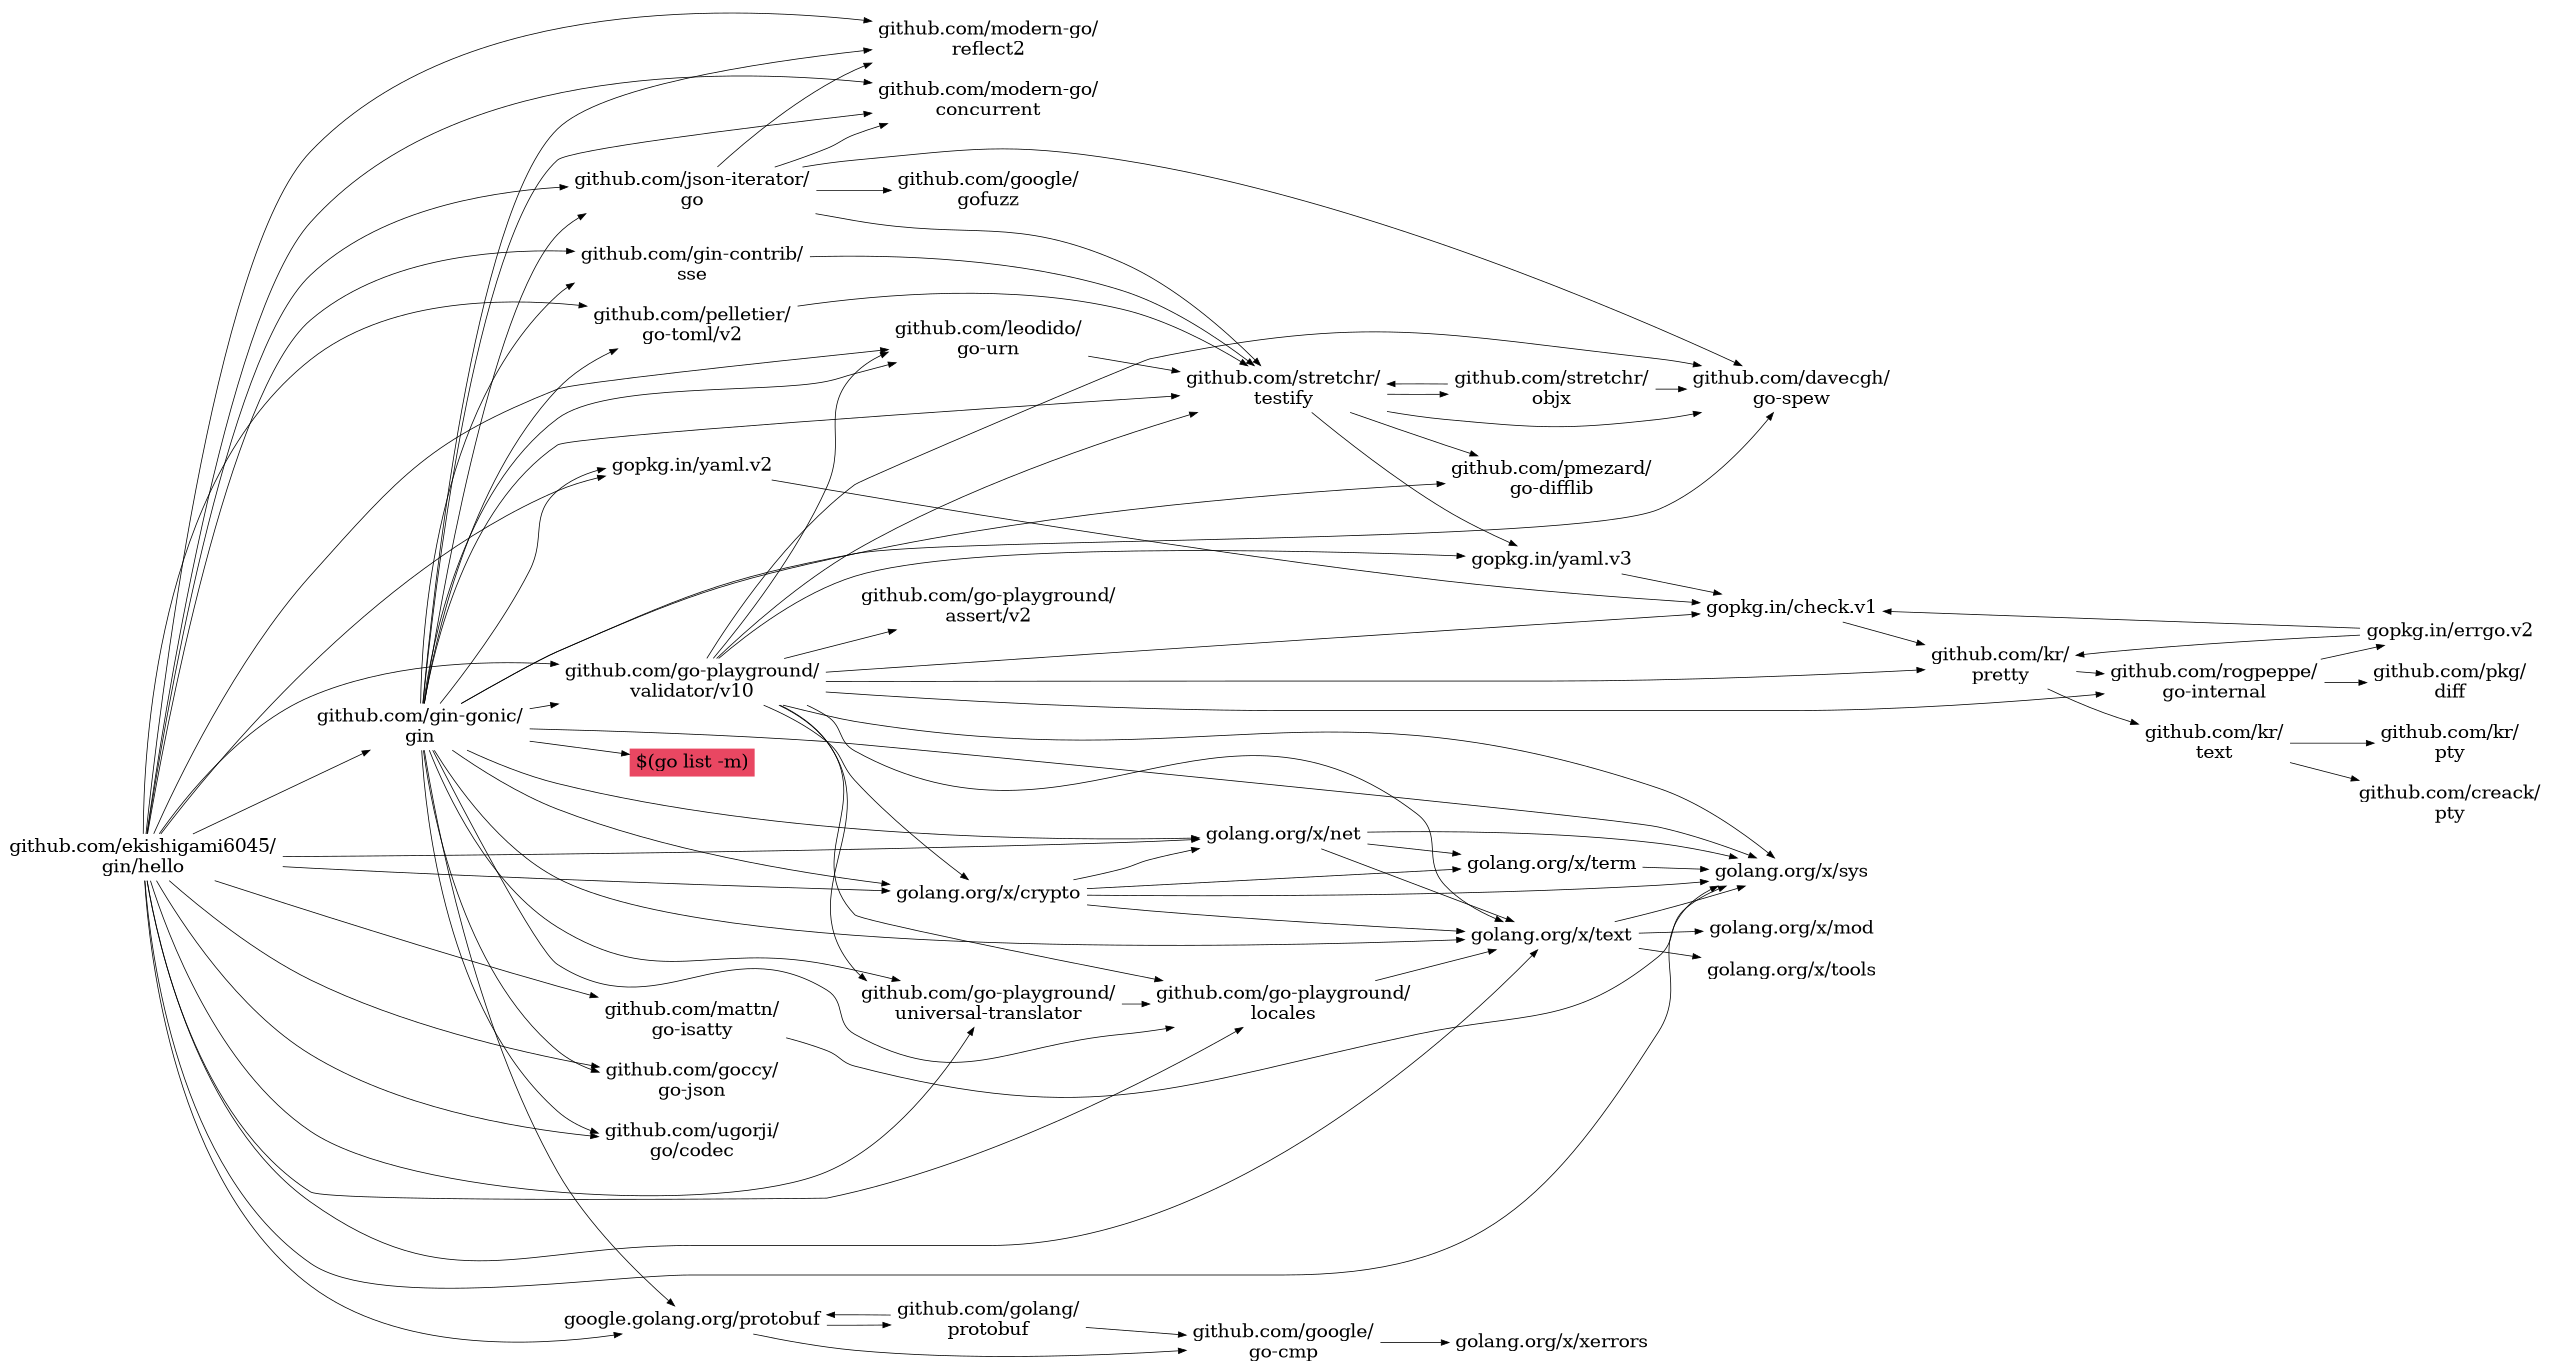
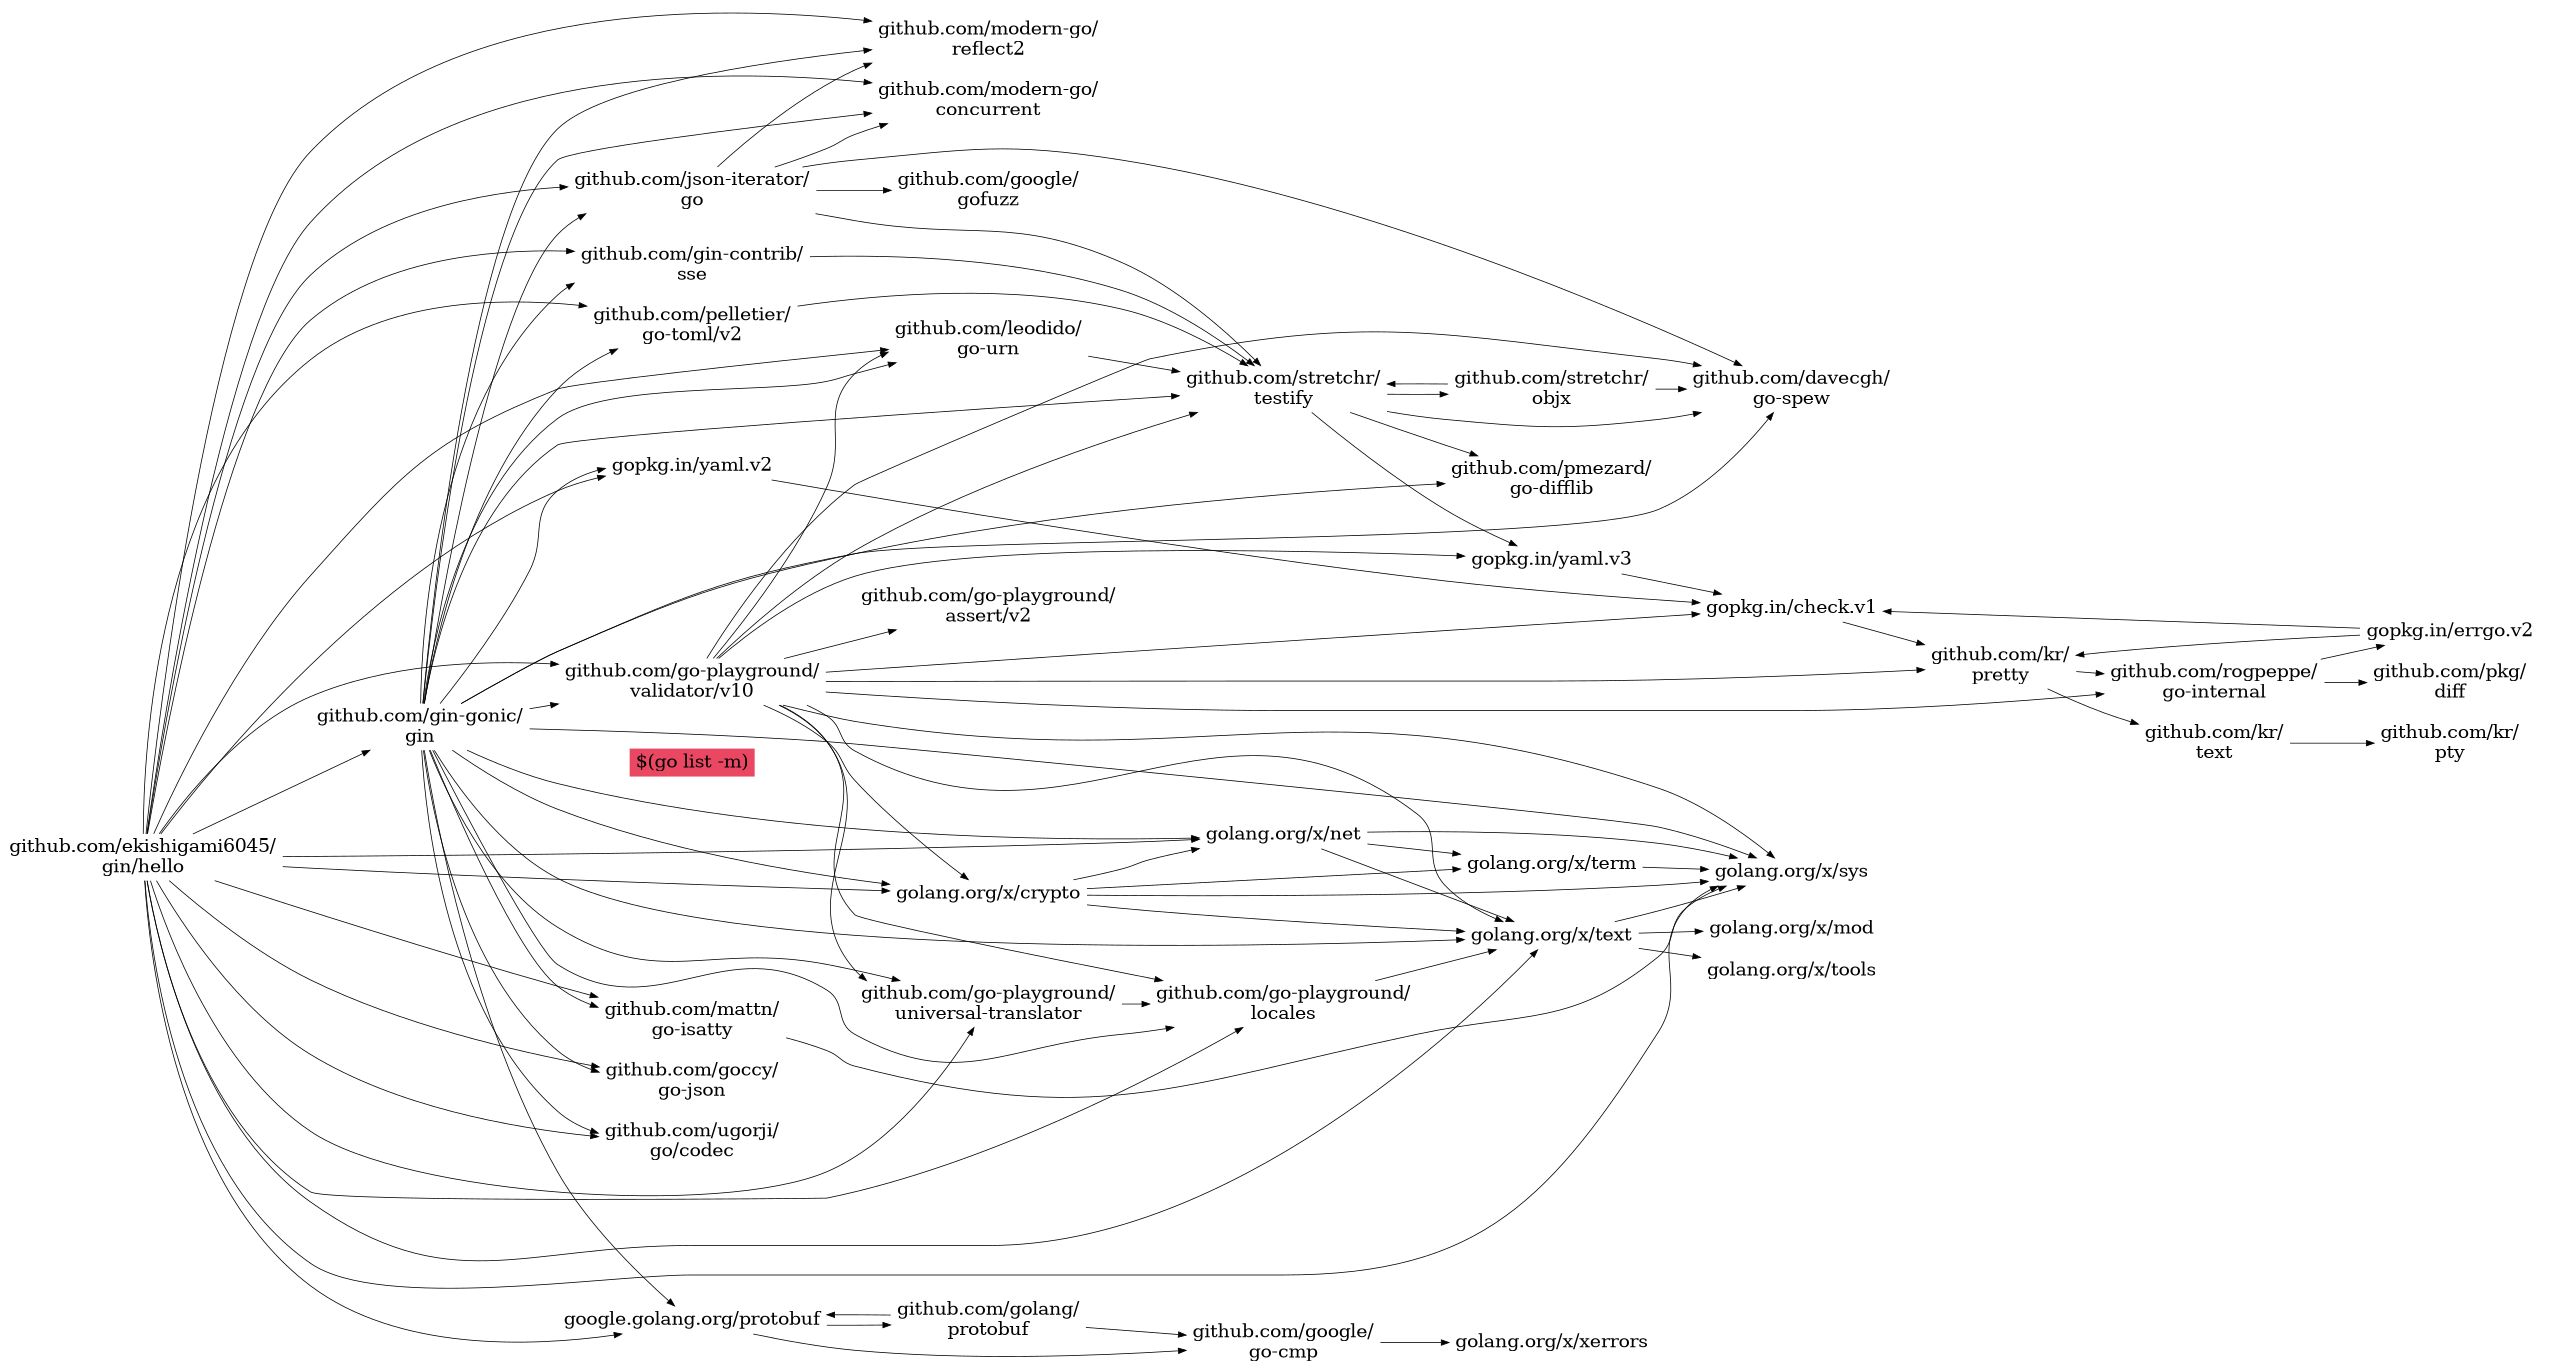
(576, 747) -> (494, 890)
(2450, 804) -> none
